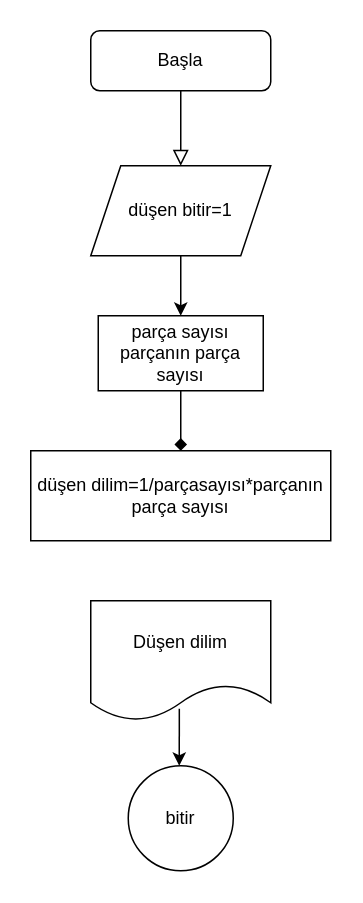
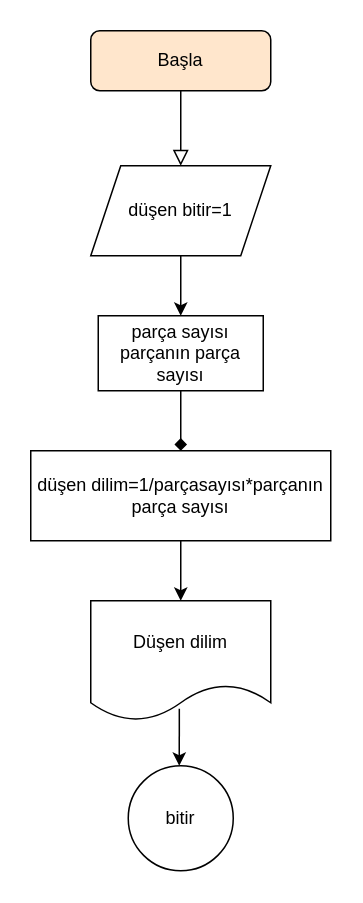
(181, 61) -> (181, 61)
none -> (181, 566)
